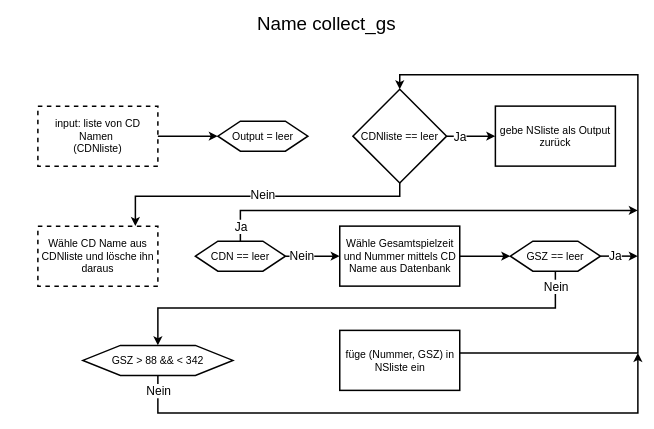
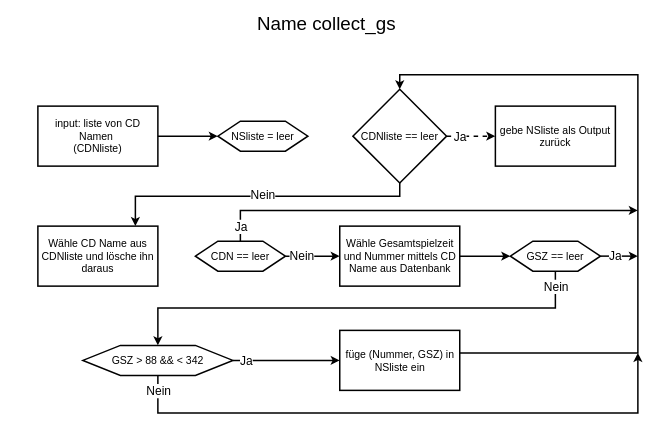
(98, 136) -> (98, 136)
(263, 136) -> (263, 136)
(478, 136) -> (478, 136)
(98, 256) -> (98, 256)
none -> (283, 360)
